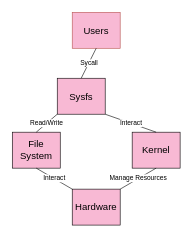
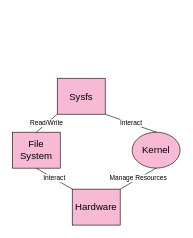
(96, 30) -> none
(89, 64) -> none
(156, 150) -> (156, 150)
